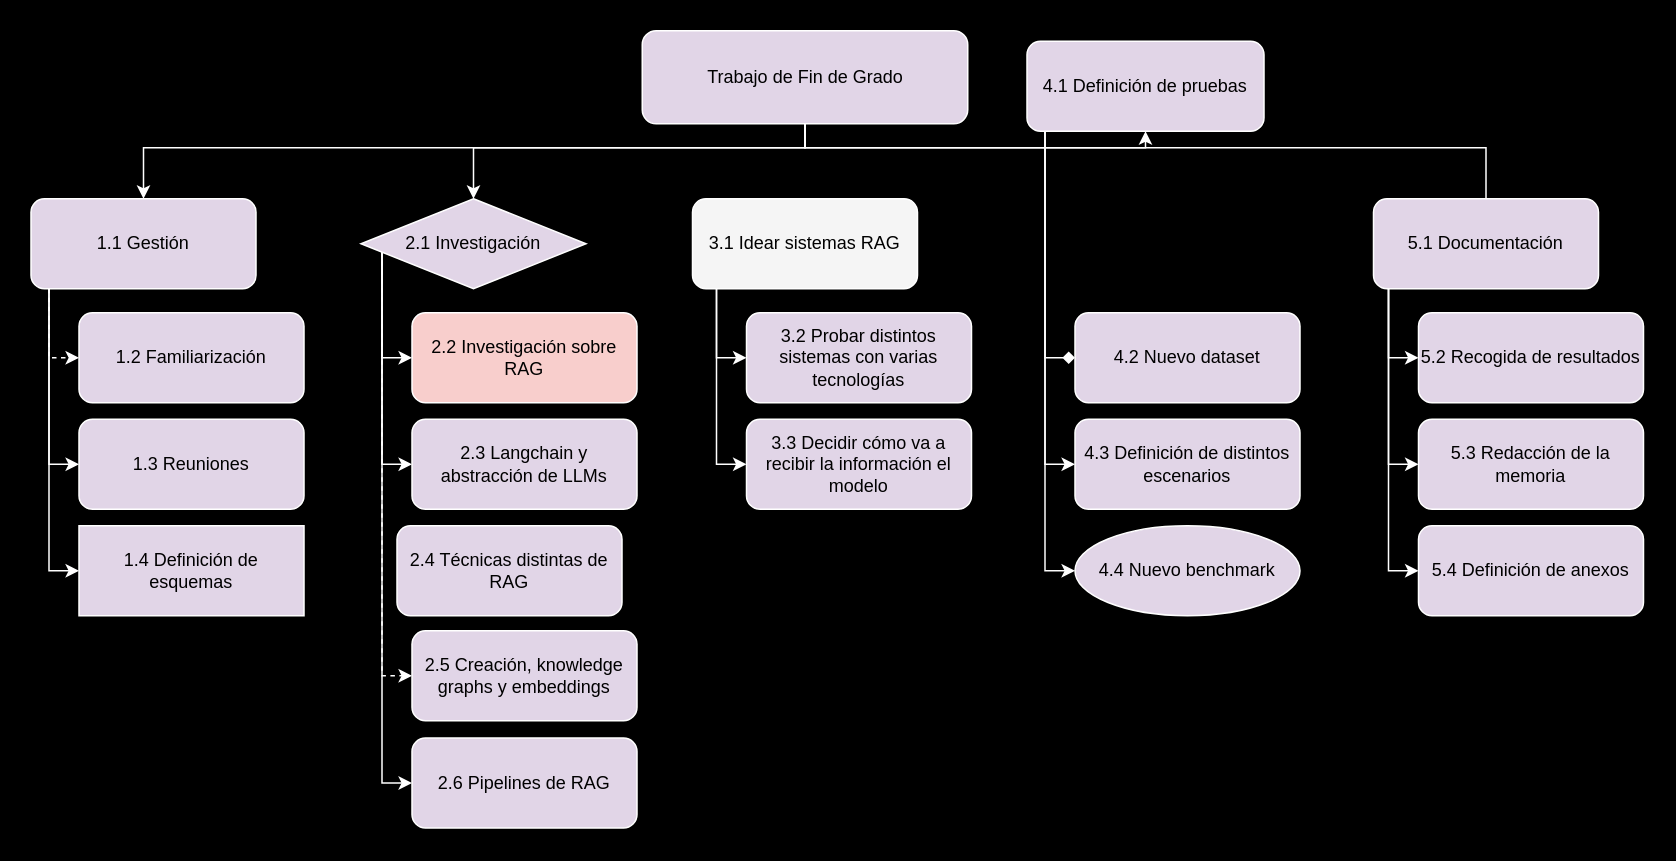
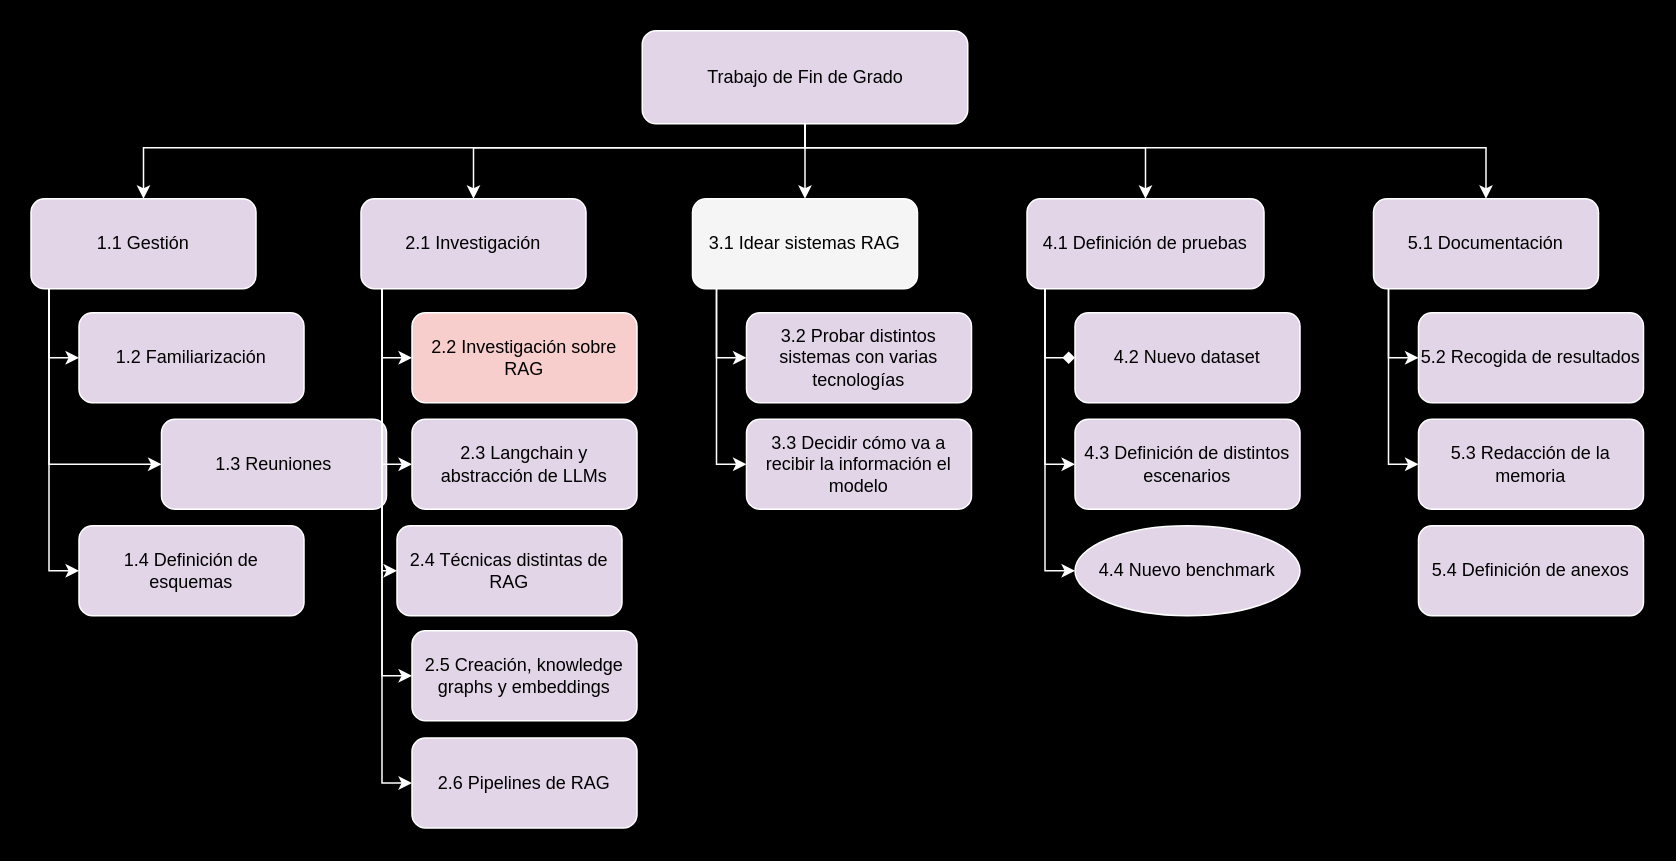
(1145, 86) -> (1145, 244)
none -> (805, 169)
(1486, 191) -> (1486, 187)
(473, 244) -> (473, 244)
(60, 358) -> (60, 358)
(191, 464) -> (274, 464)
(1388, 529) -> none
(191, 571) -> (191, 571)
none -> (385, 571)
(391, 676) -> (391, 676)
